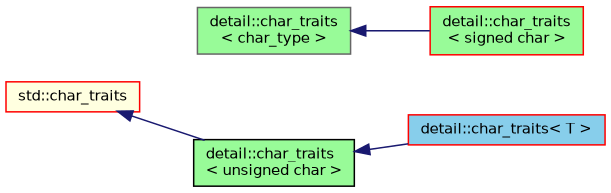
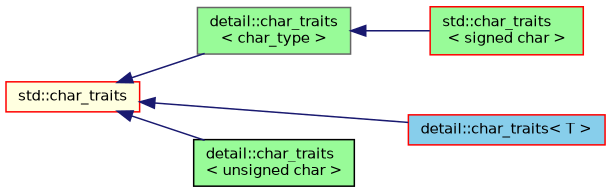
(507, 31) -> (507, 31)
none -> (168, 66)
(389, 147) -> (282, 113)
